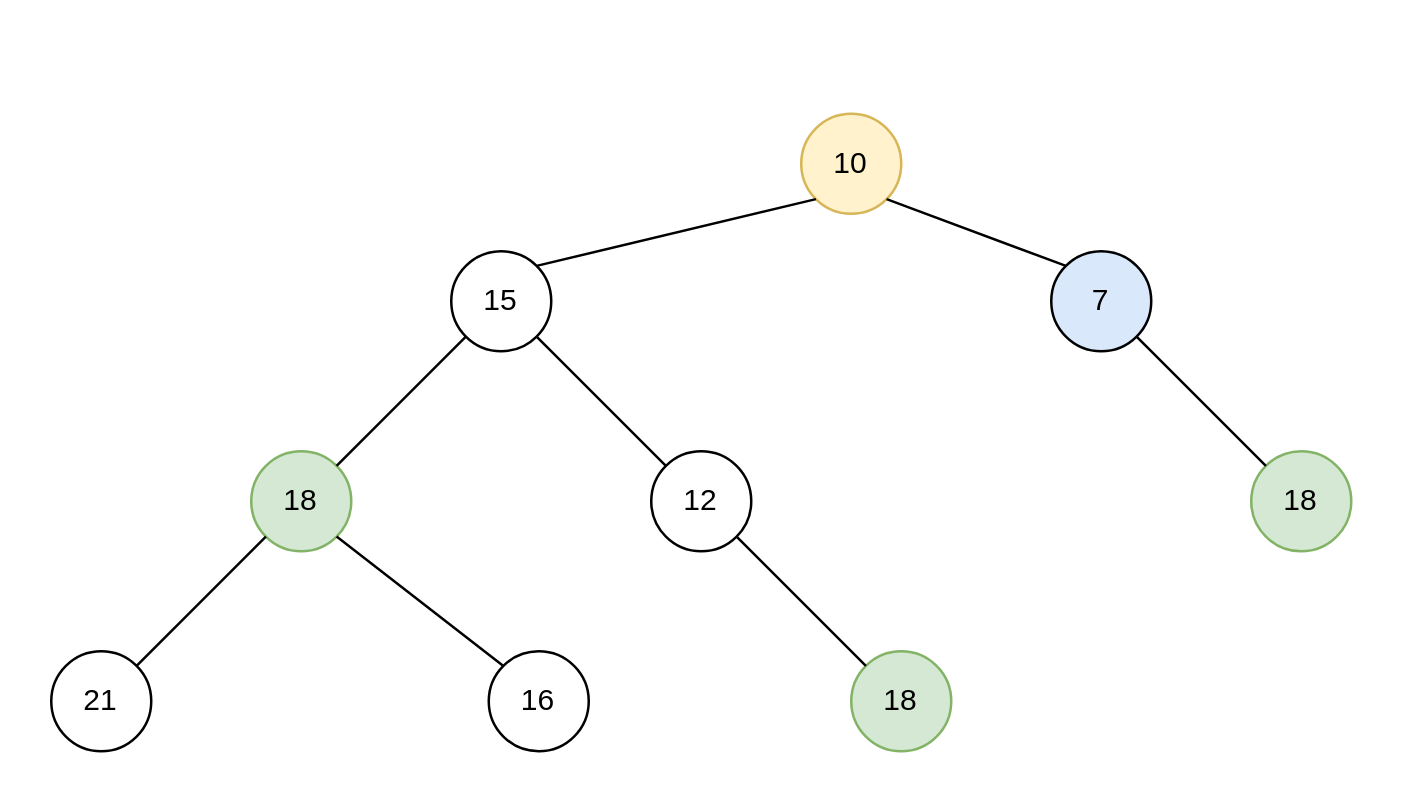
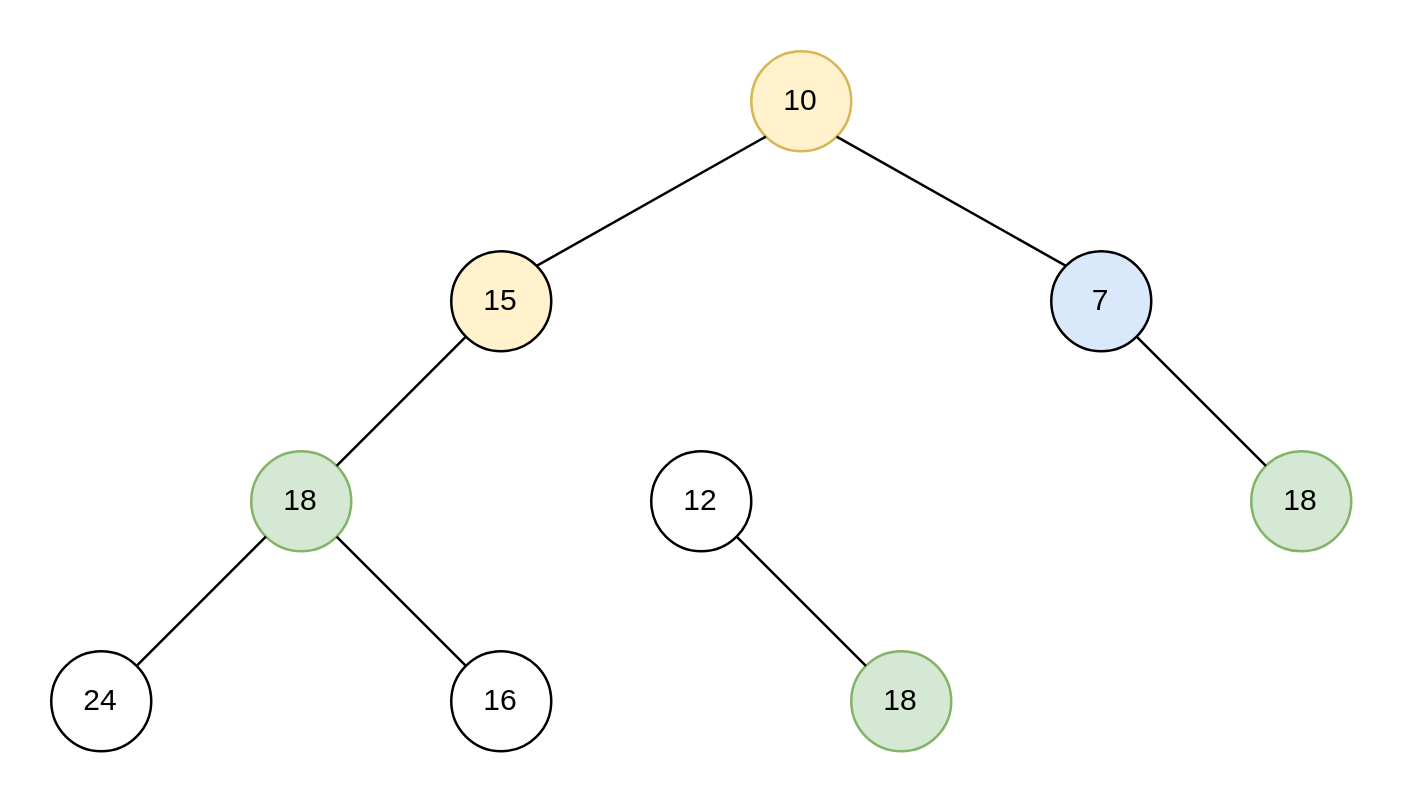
(851, 164) -> (801, 101)
(501, 301) -> (501, 301)
(601, 401) -> none
(101, 701) -> (101, 701)
(539, 701) -> (501, 701)
